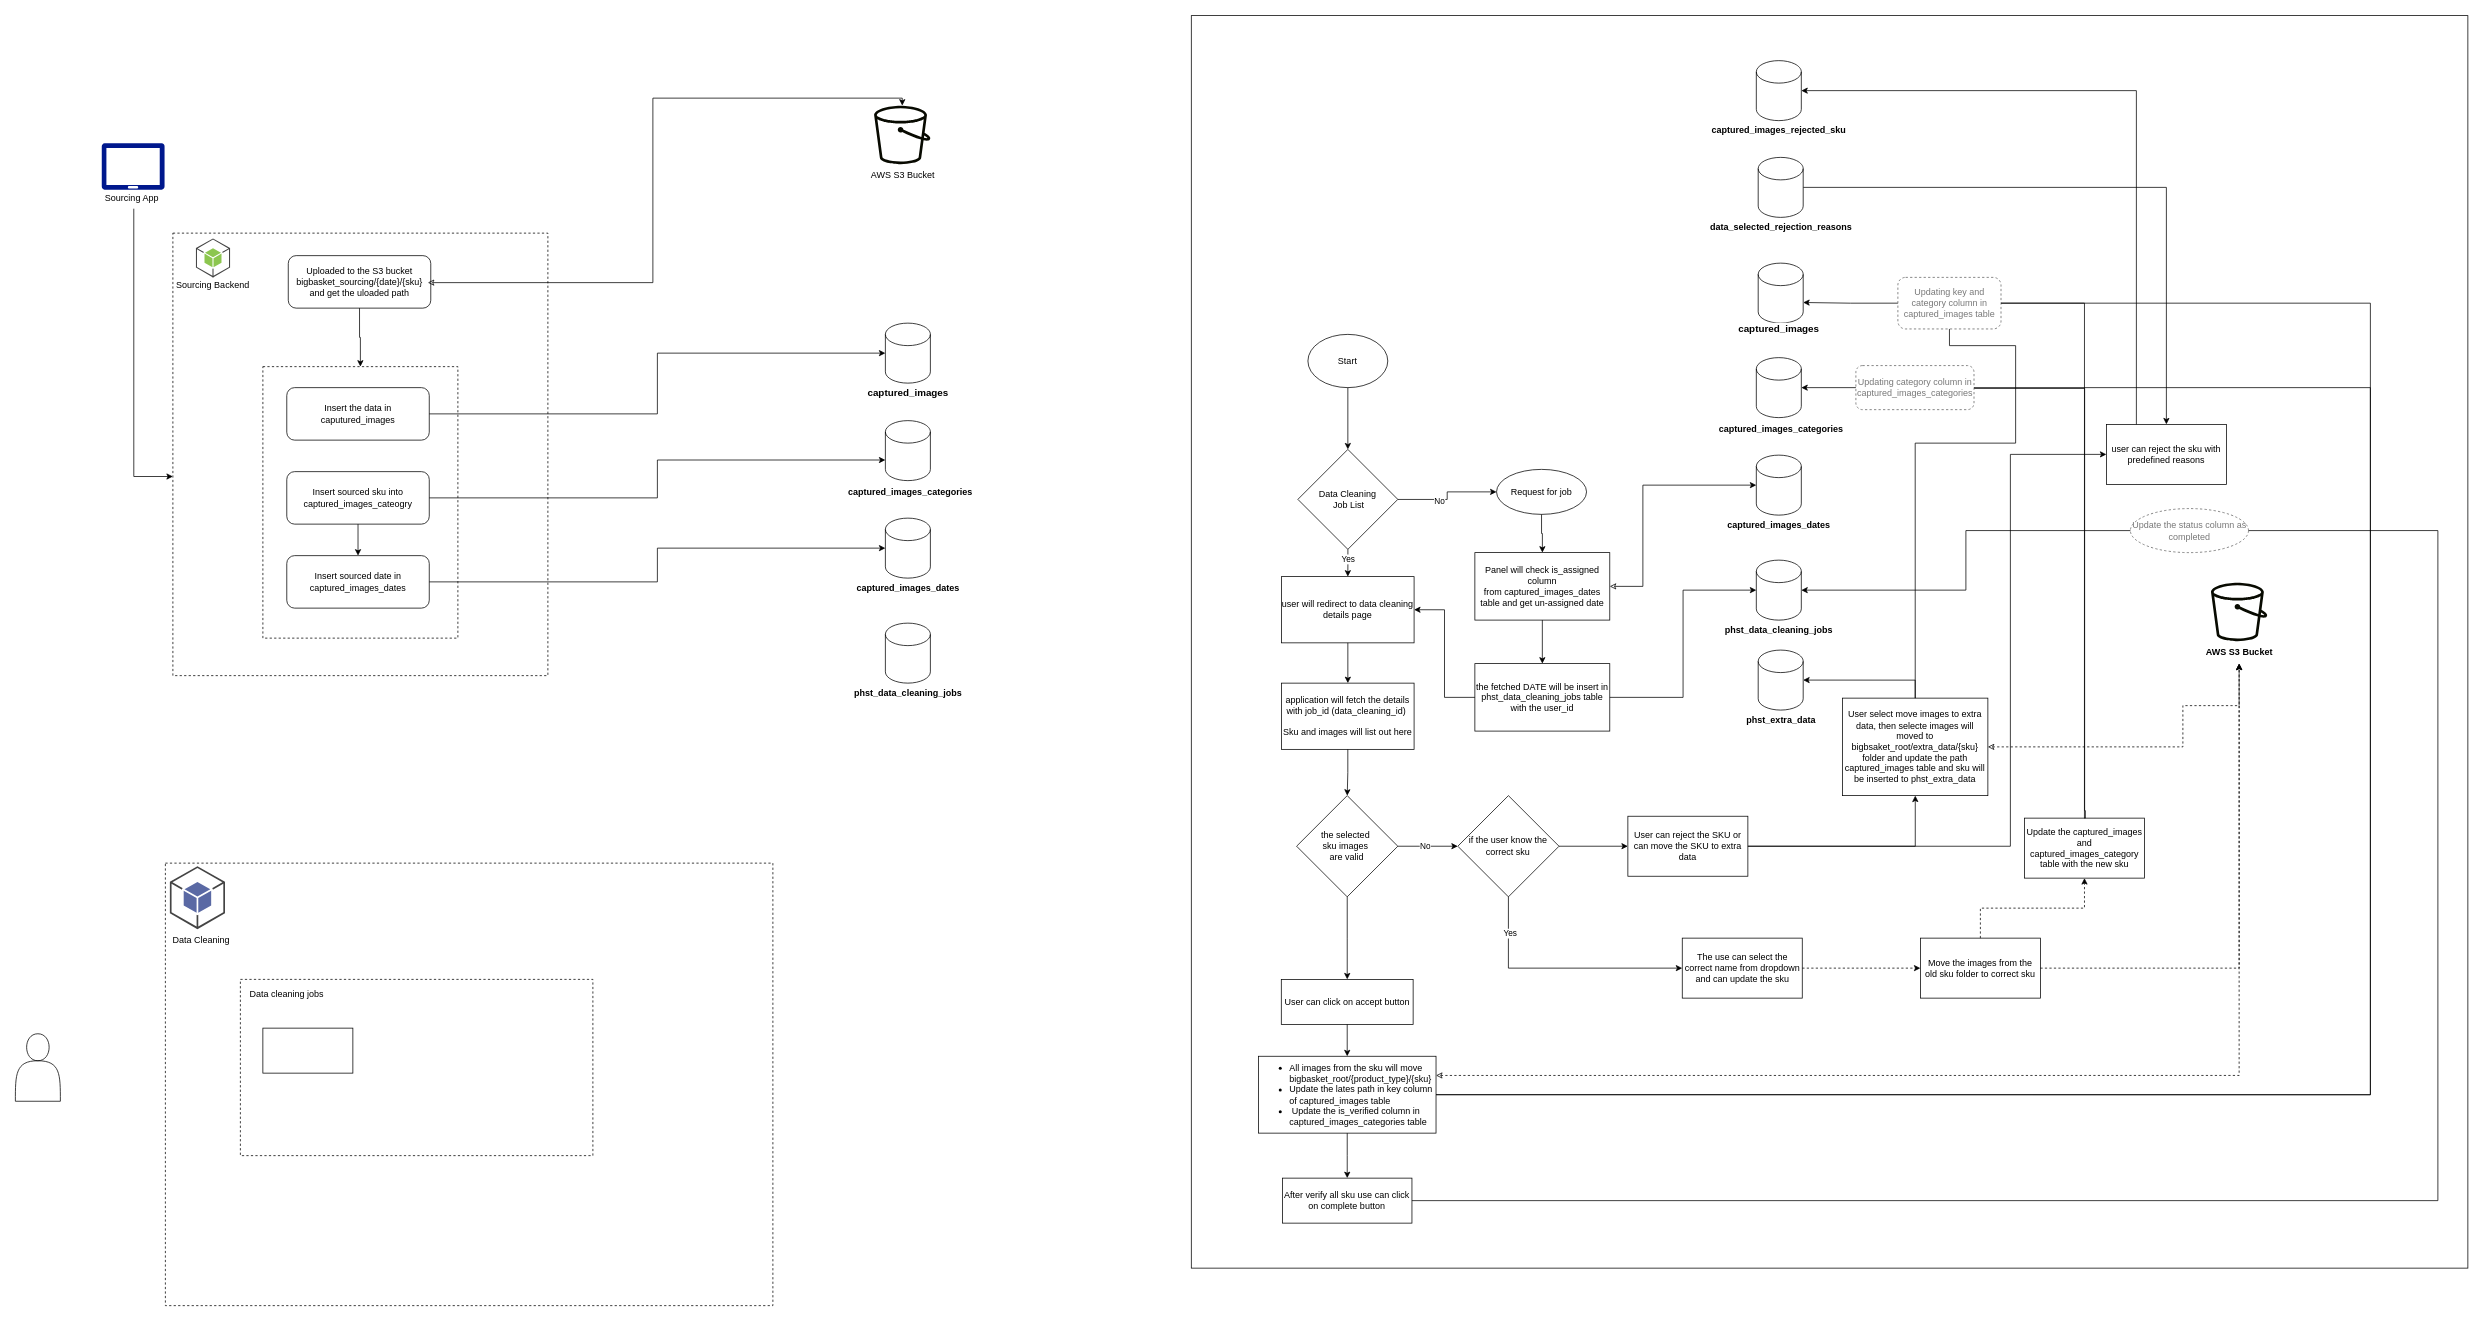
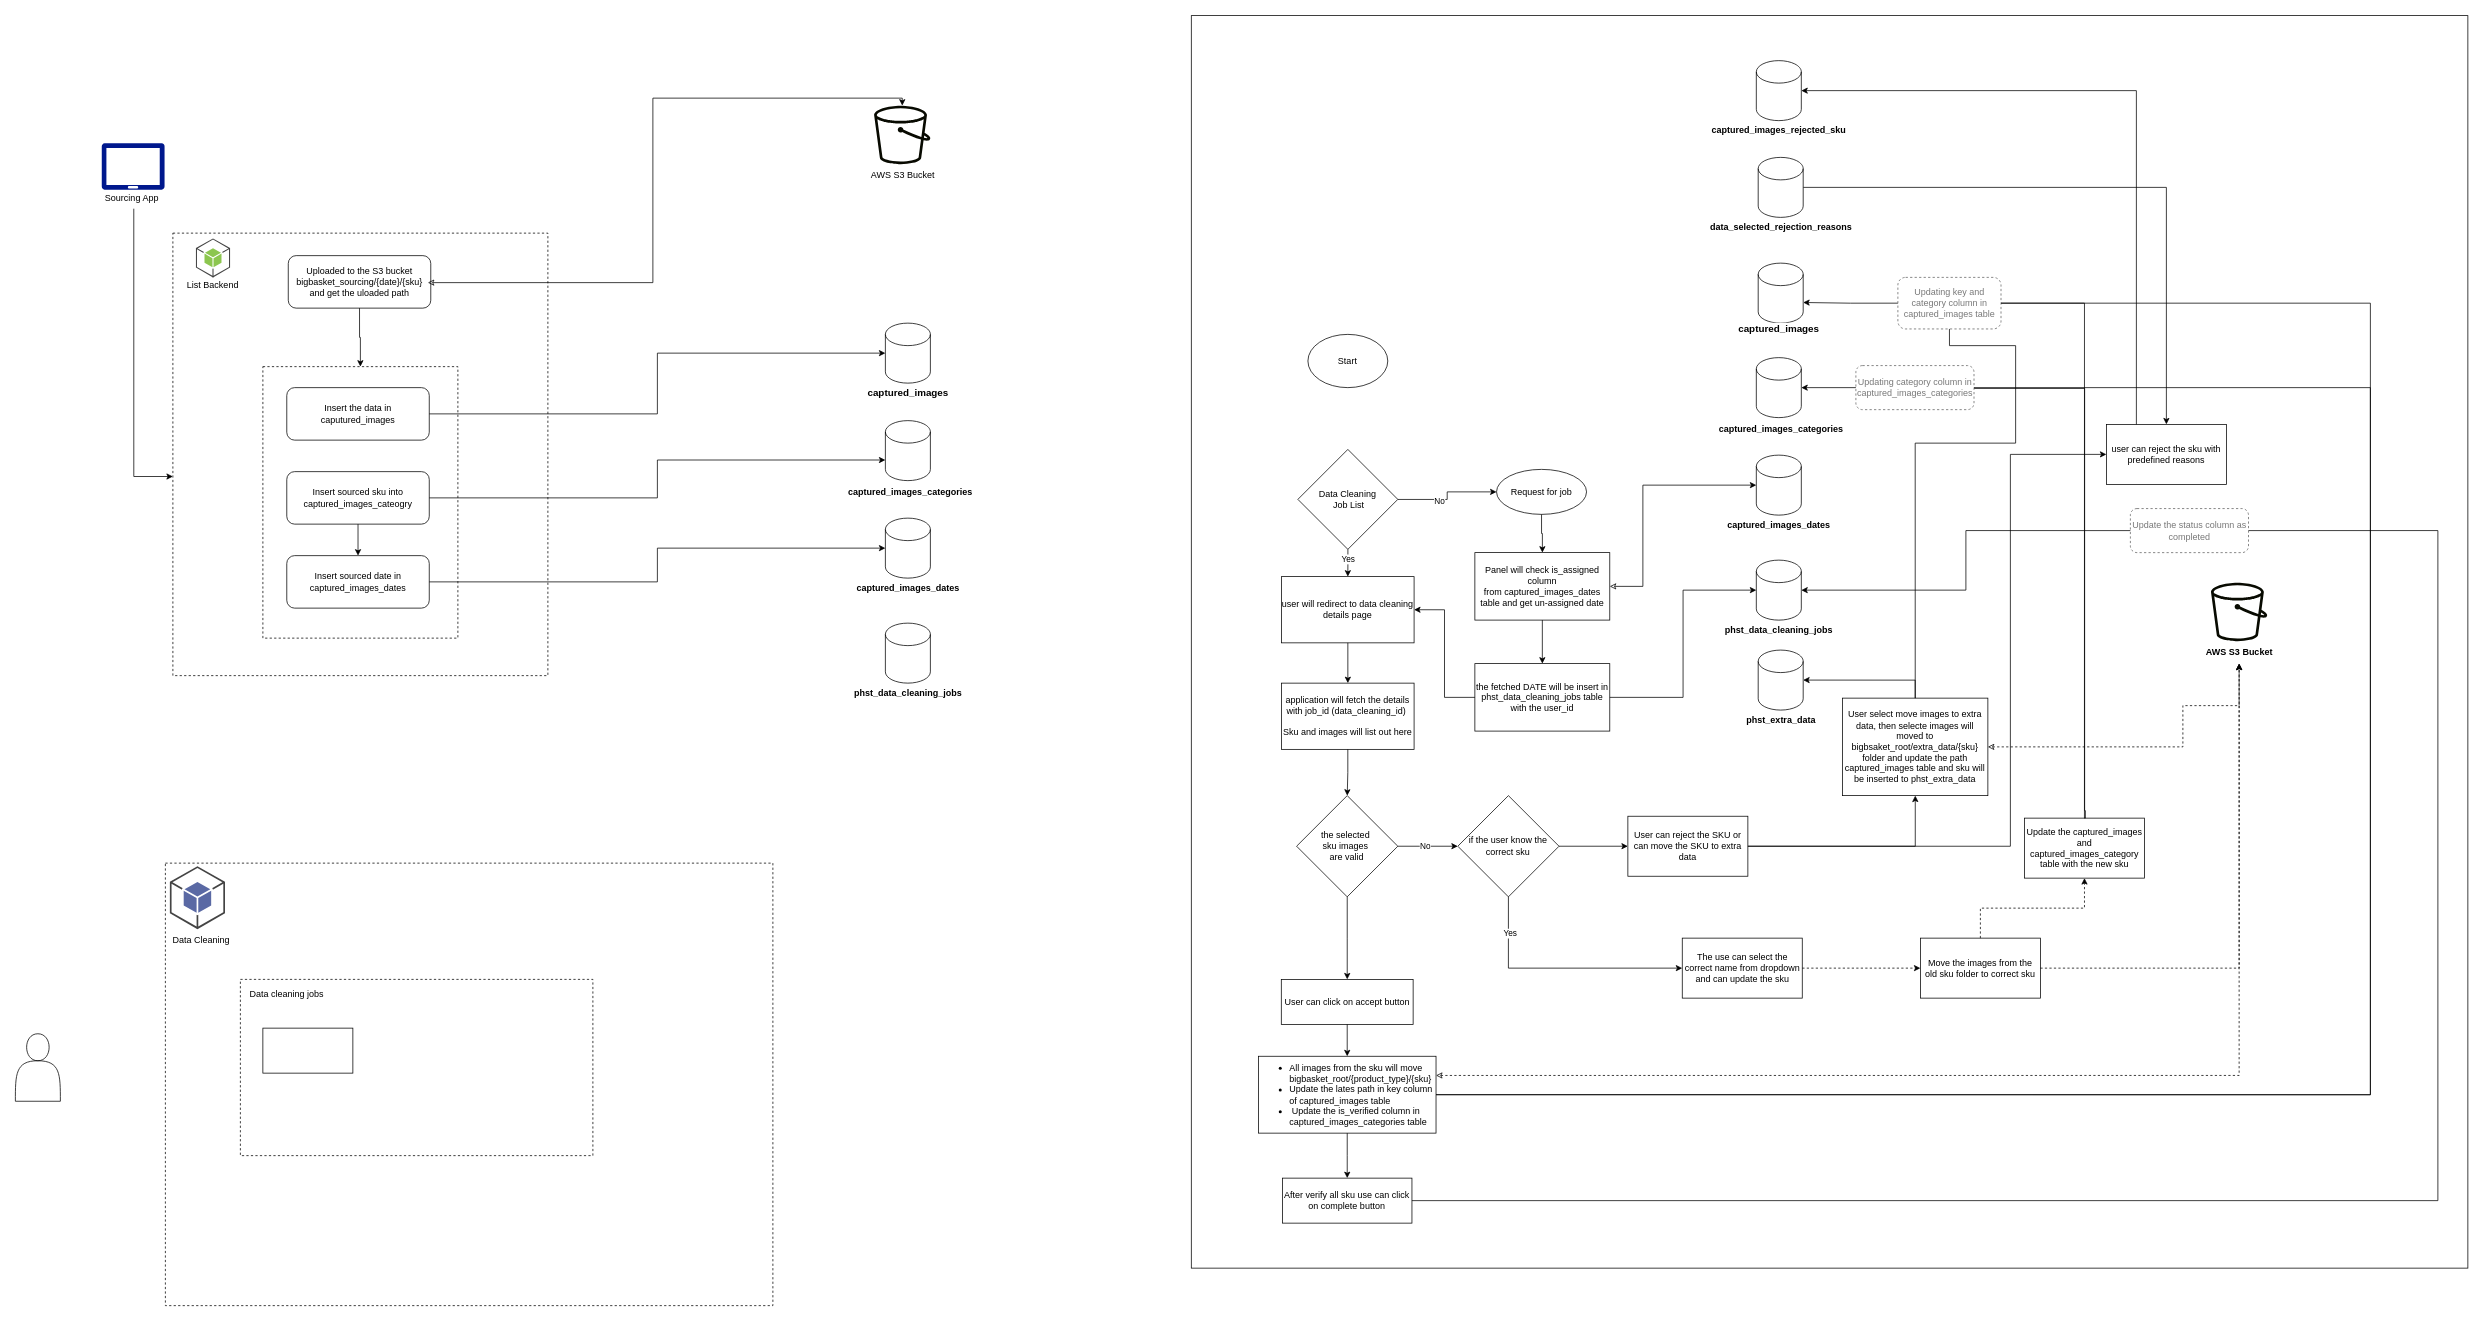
(213, 285) -> (213, 285)
(1348, 442) -> none
(2189, 530) -> (2189, 530)
